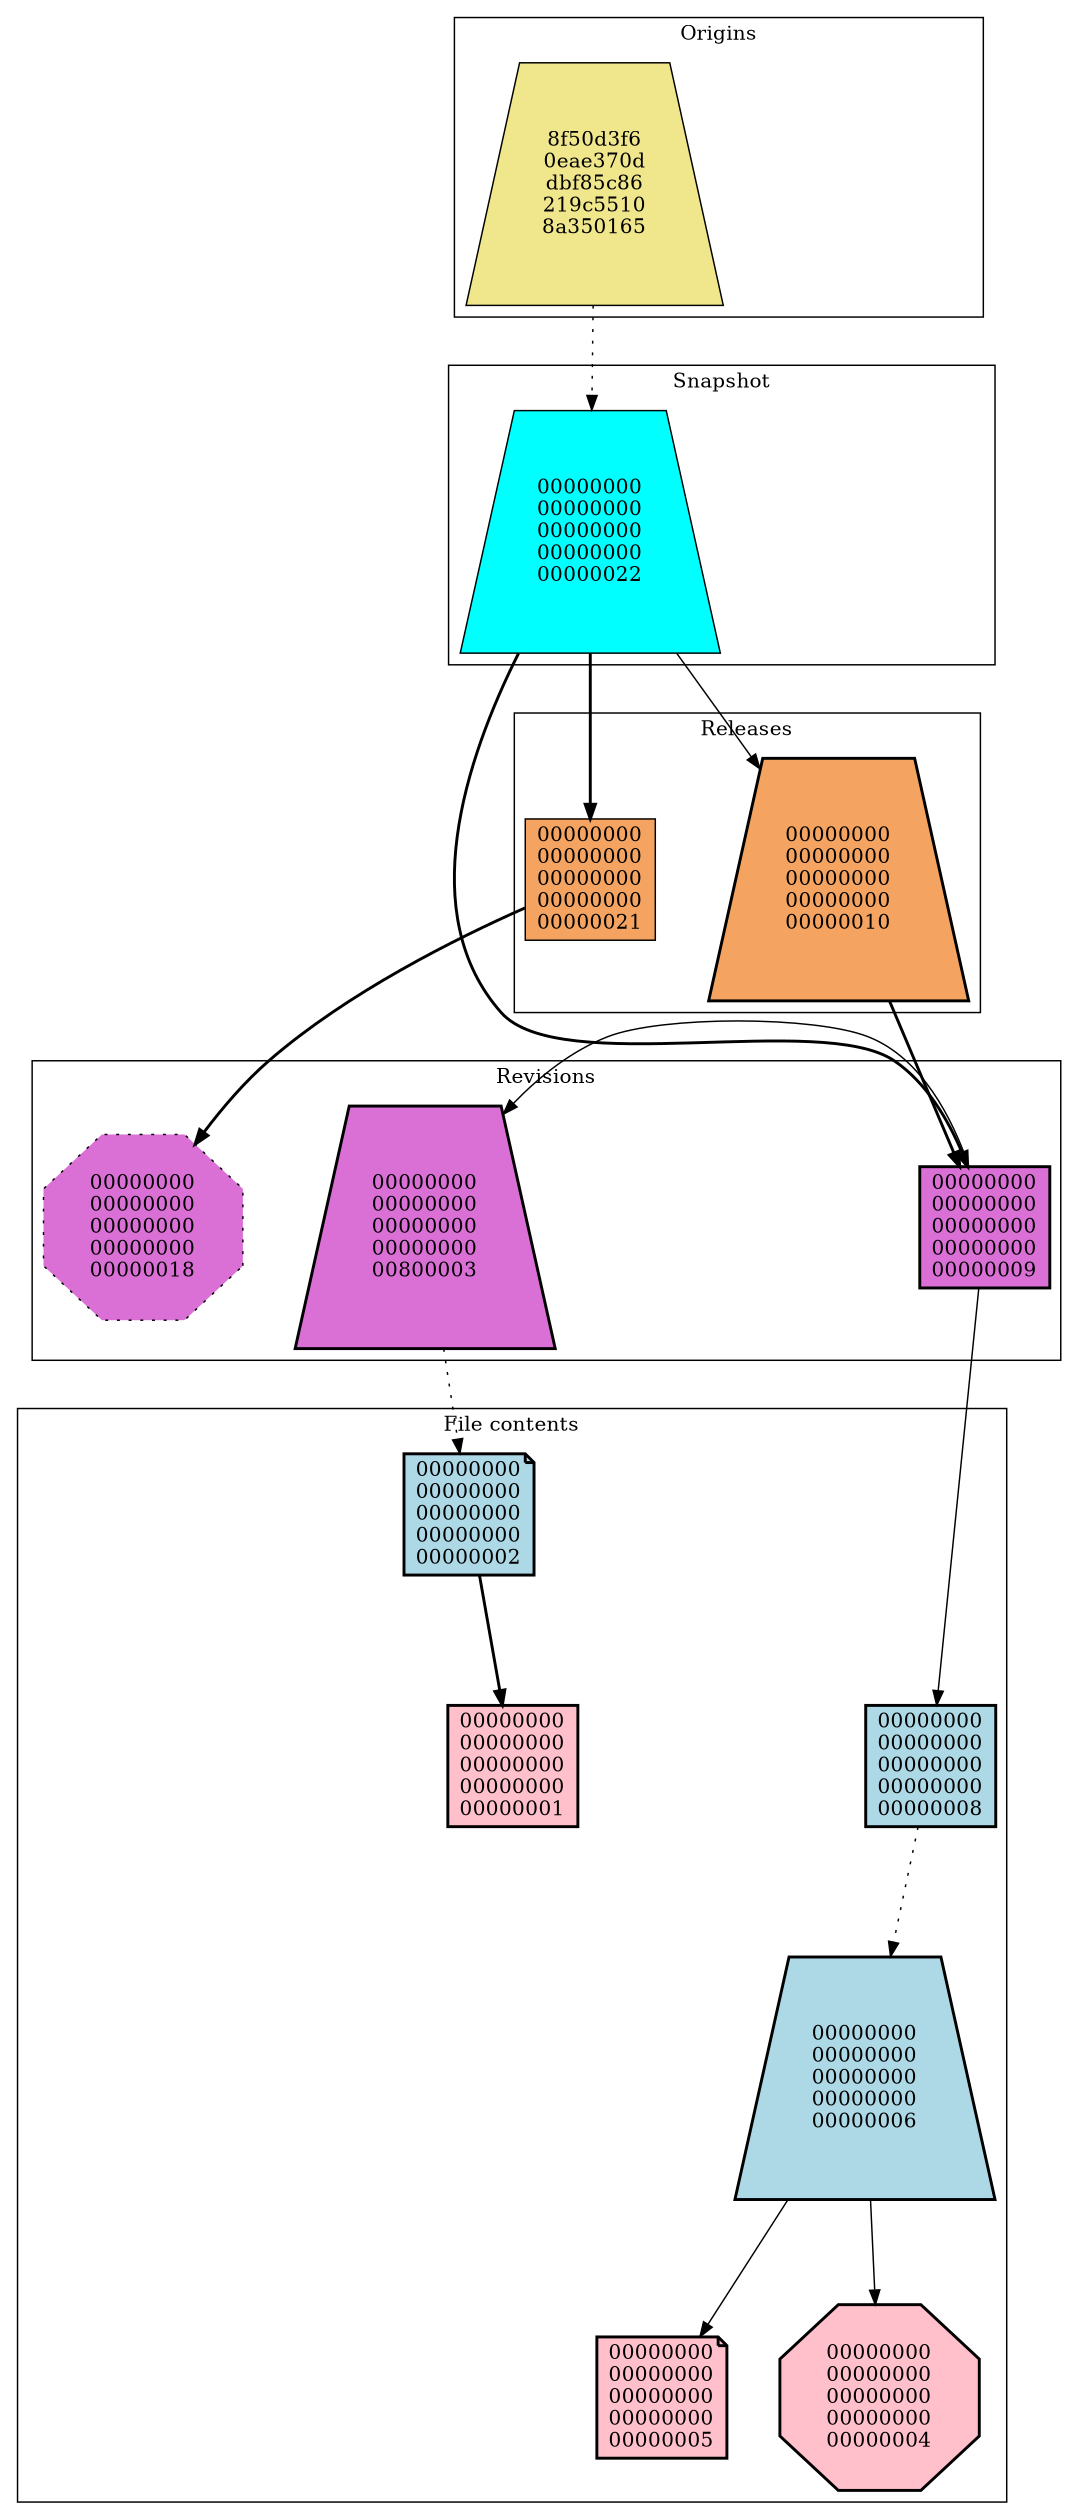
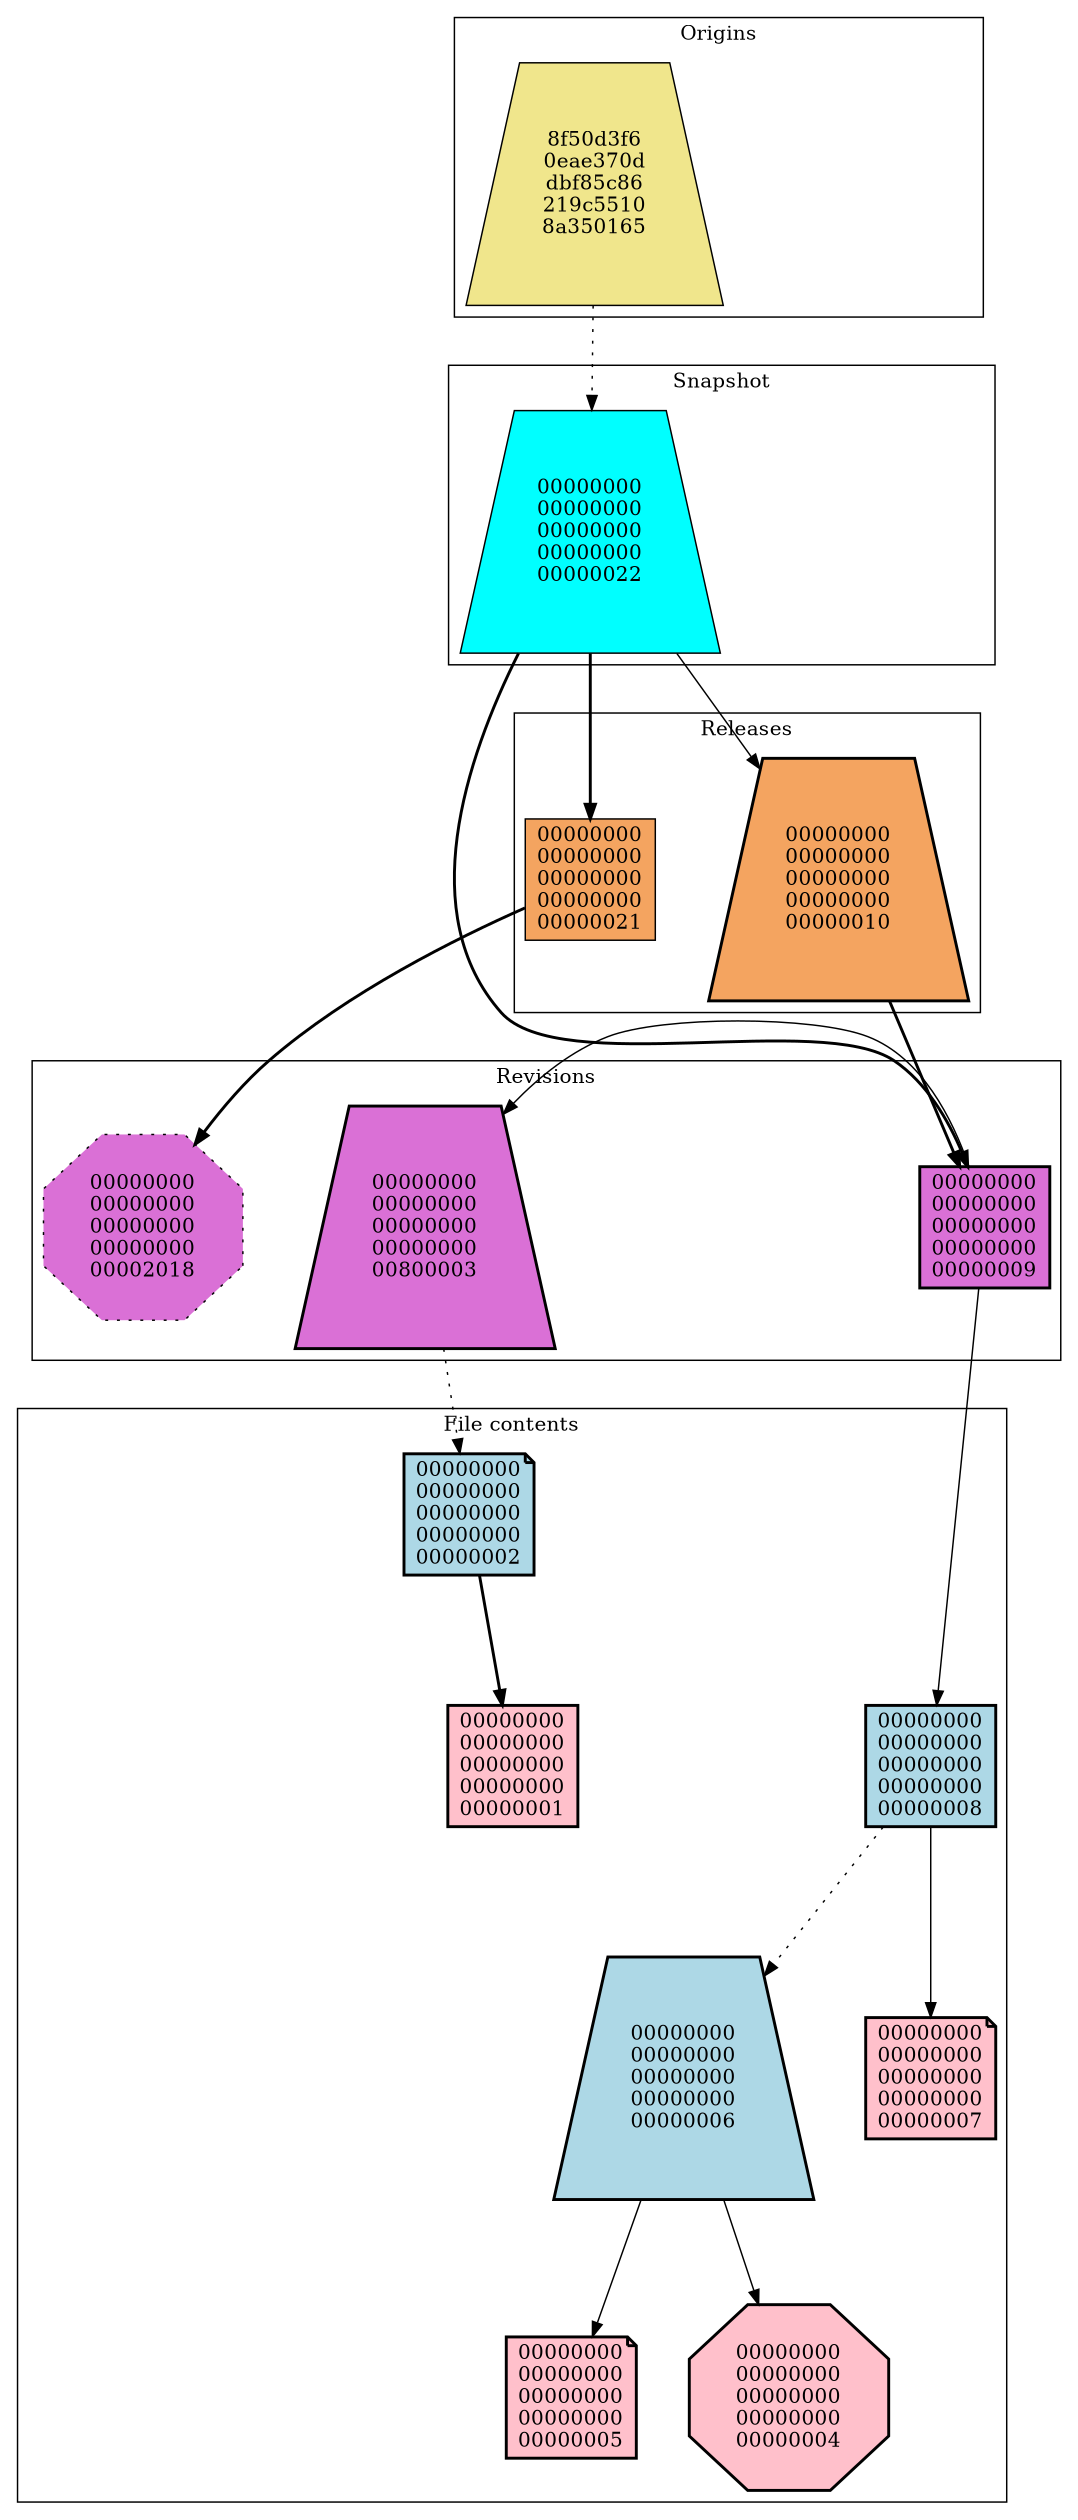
(143, 1227) -> (143, 1227)
none -> (931, 2078)
